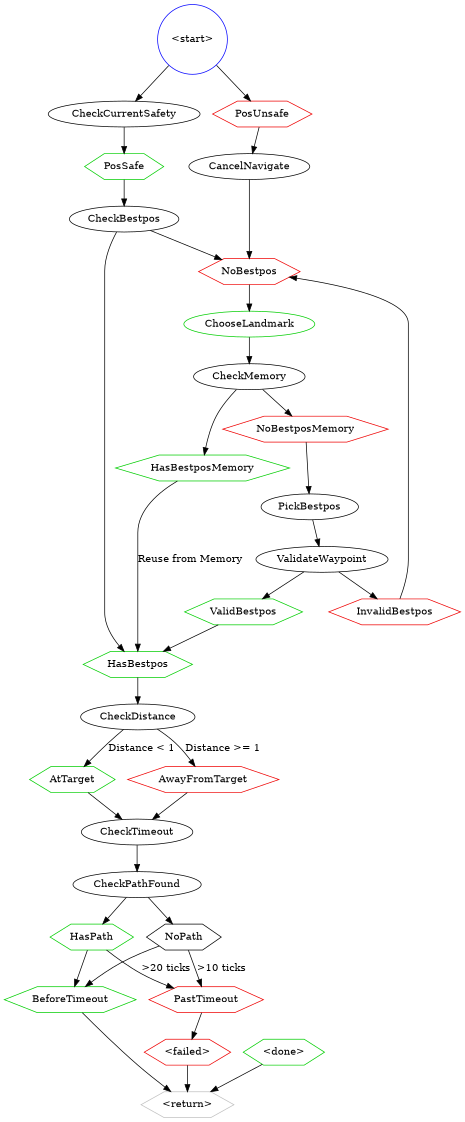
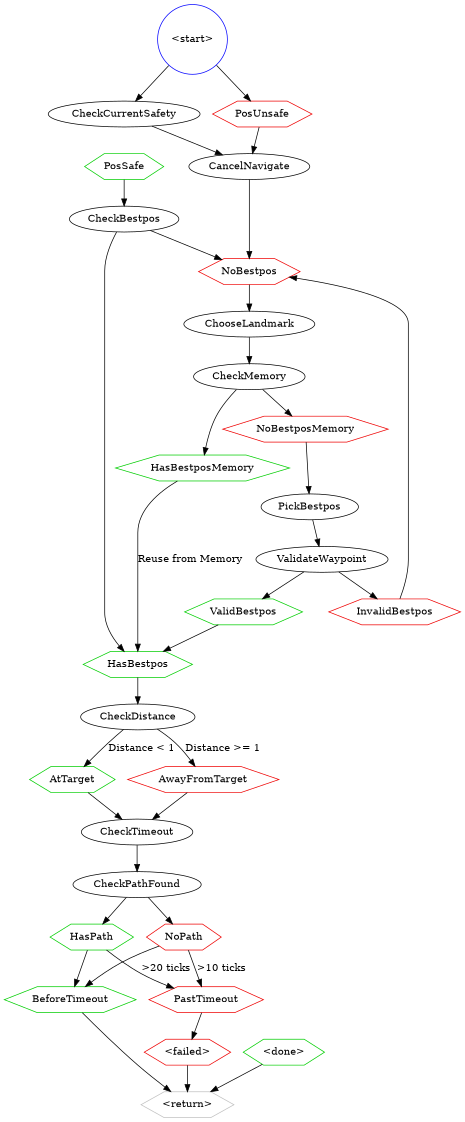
(124, 137) -> (184, 139)
(249, 324) -> (249, 324)
(184, 937) -> (184, 937)
